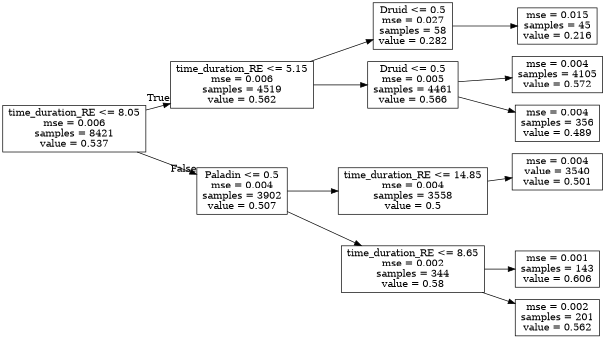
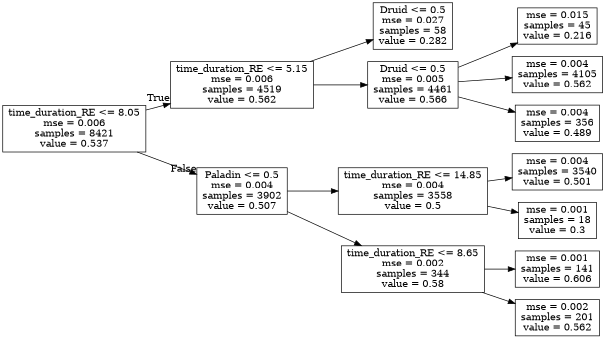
(482, 26) -> (485, 57)
(557, 75) -> (557, 75)
(557, 172) -> (557, 172)
none -> (557, 220)
(557, 269) -> (557, 269)
